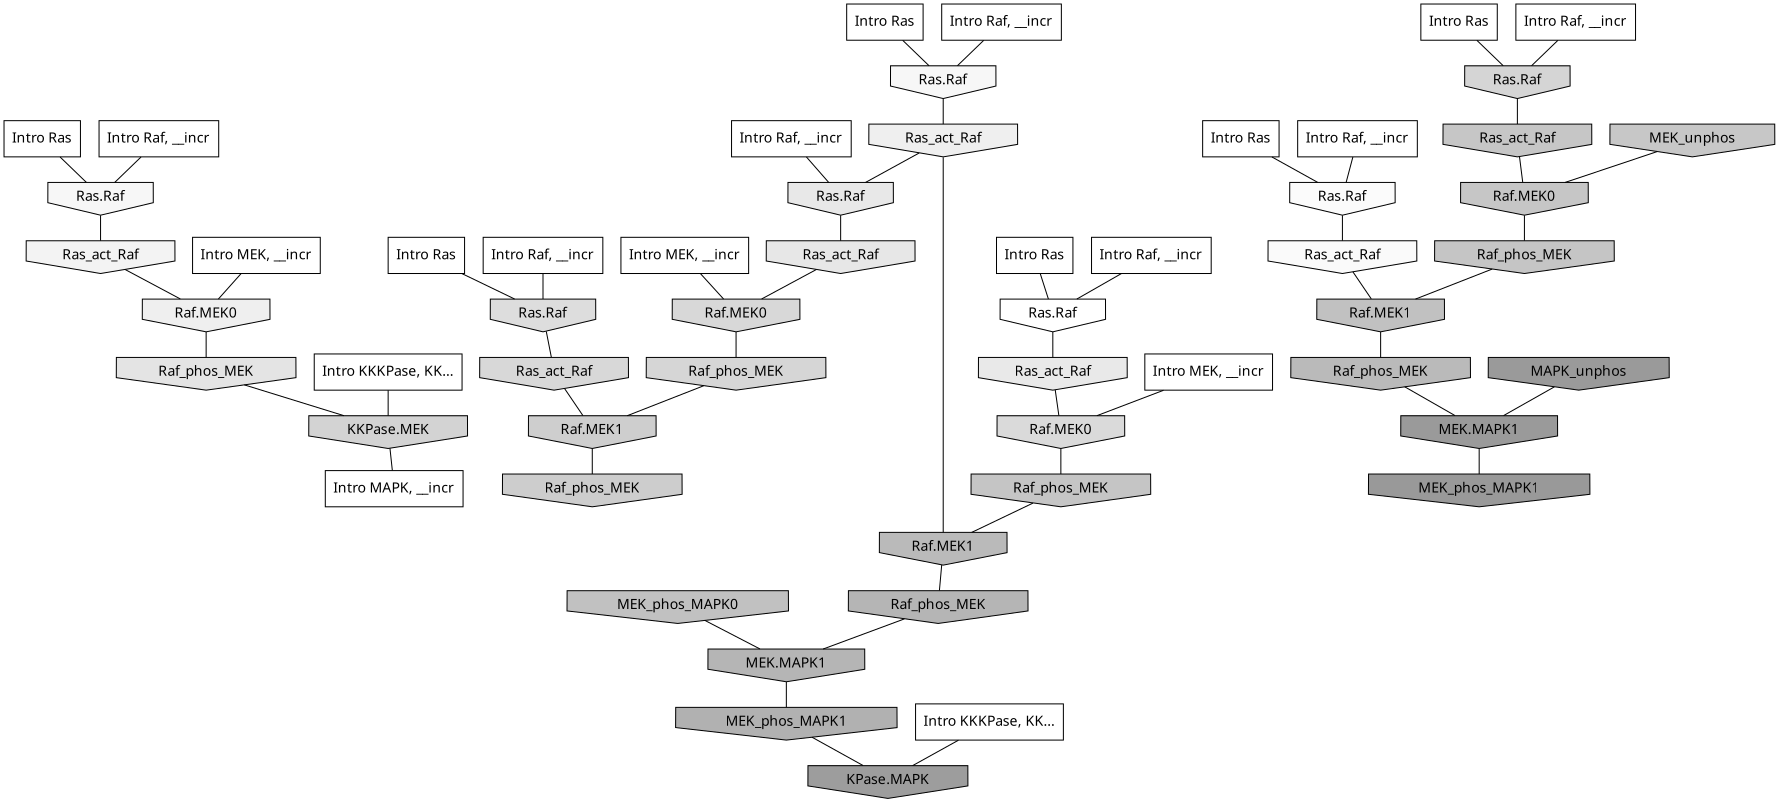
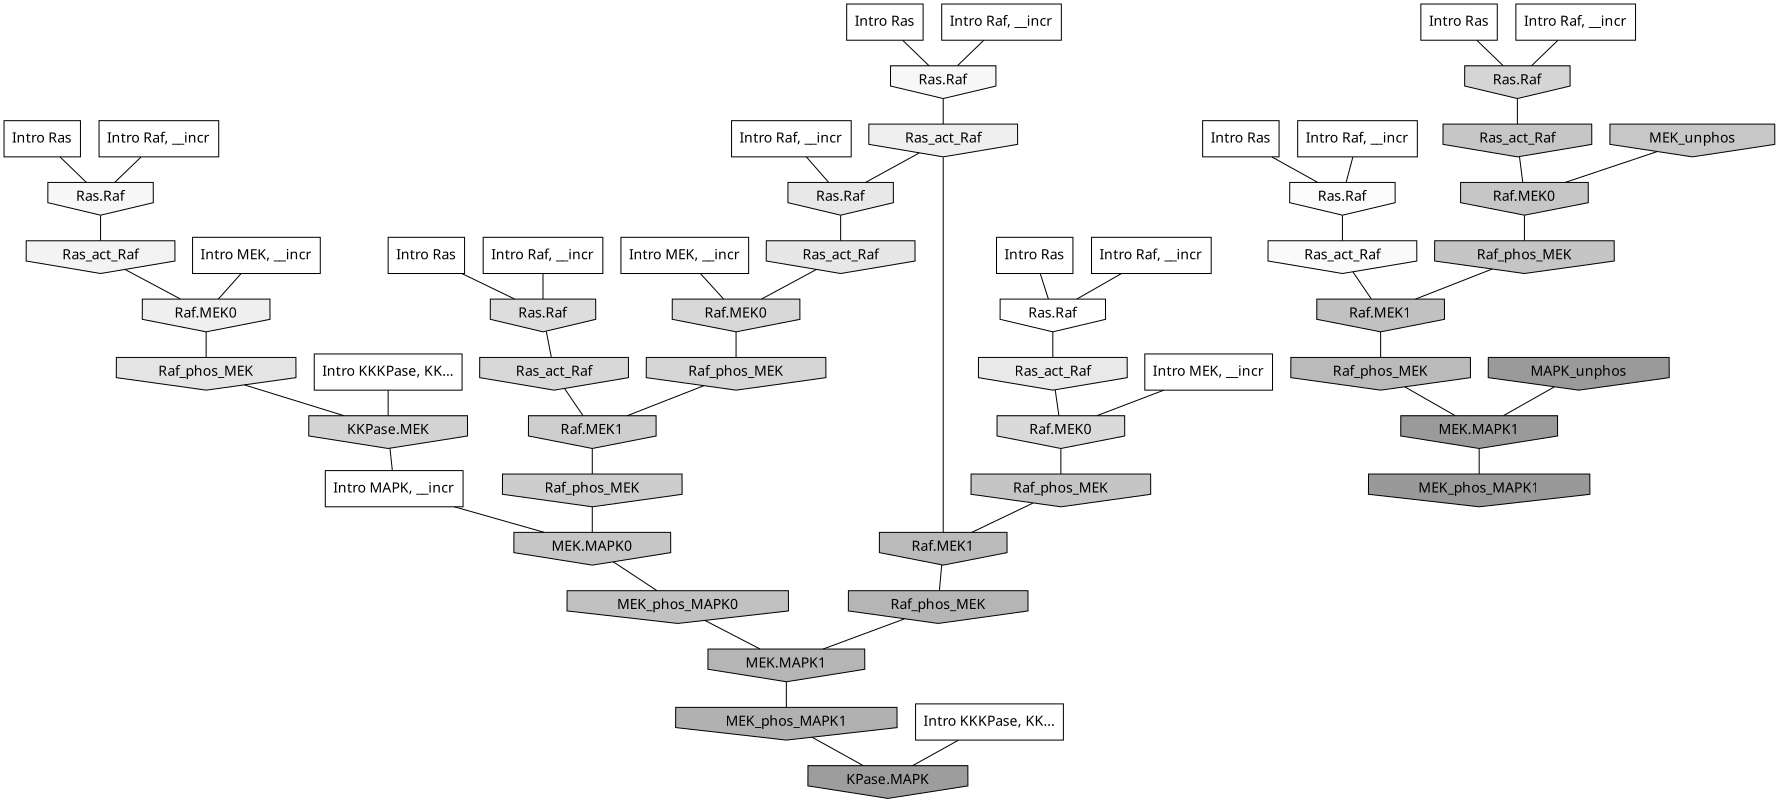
none -> (592, 547)
